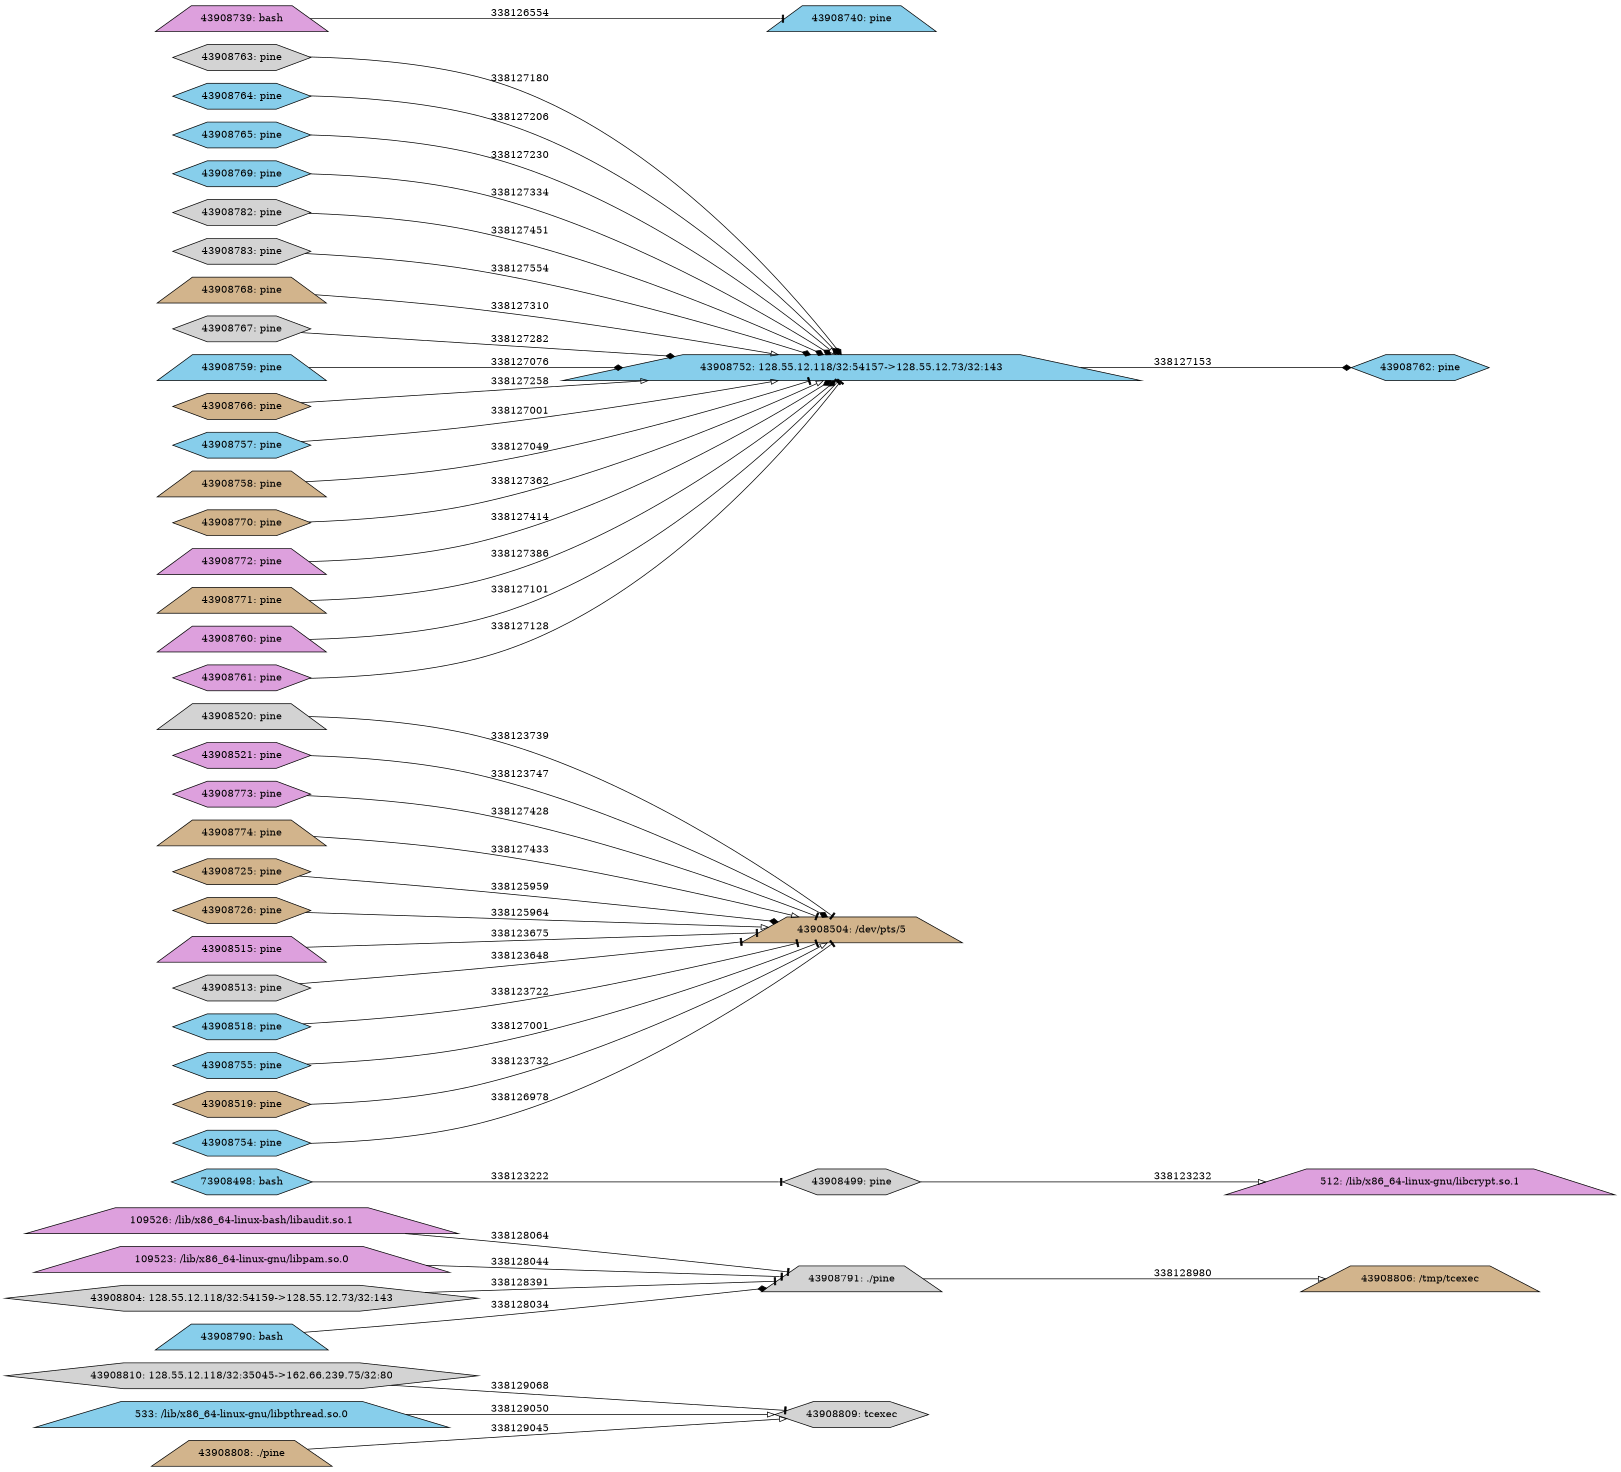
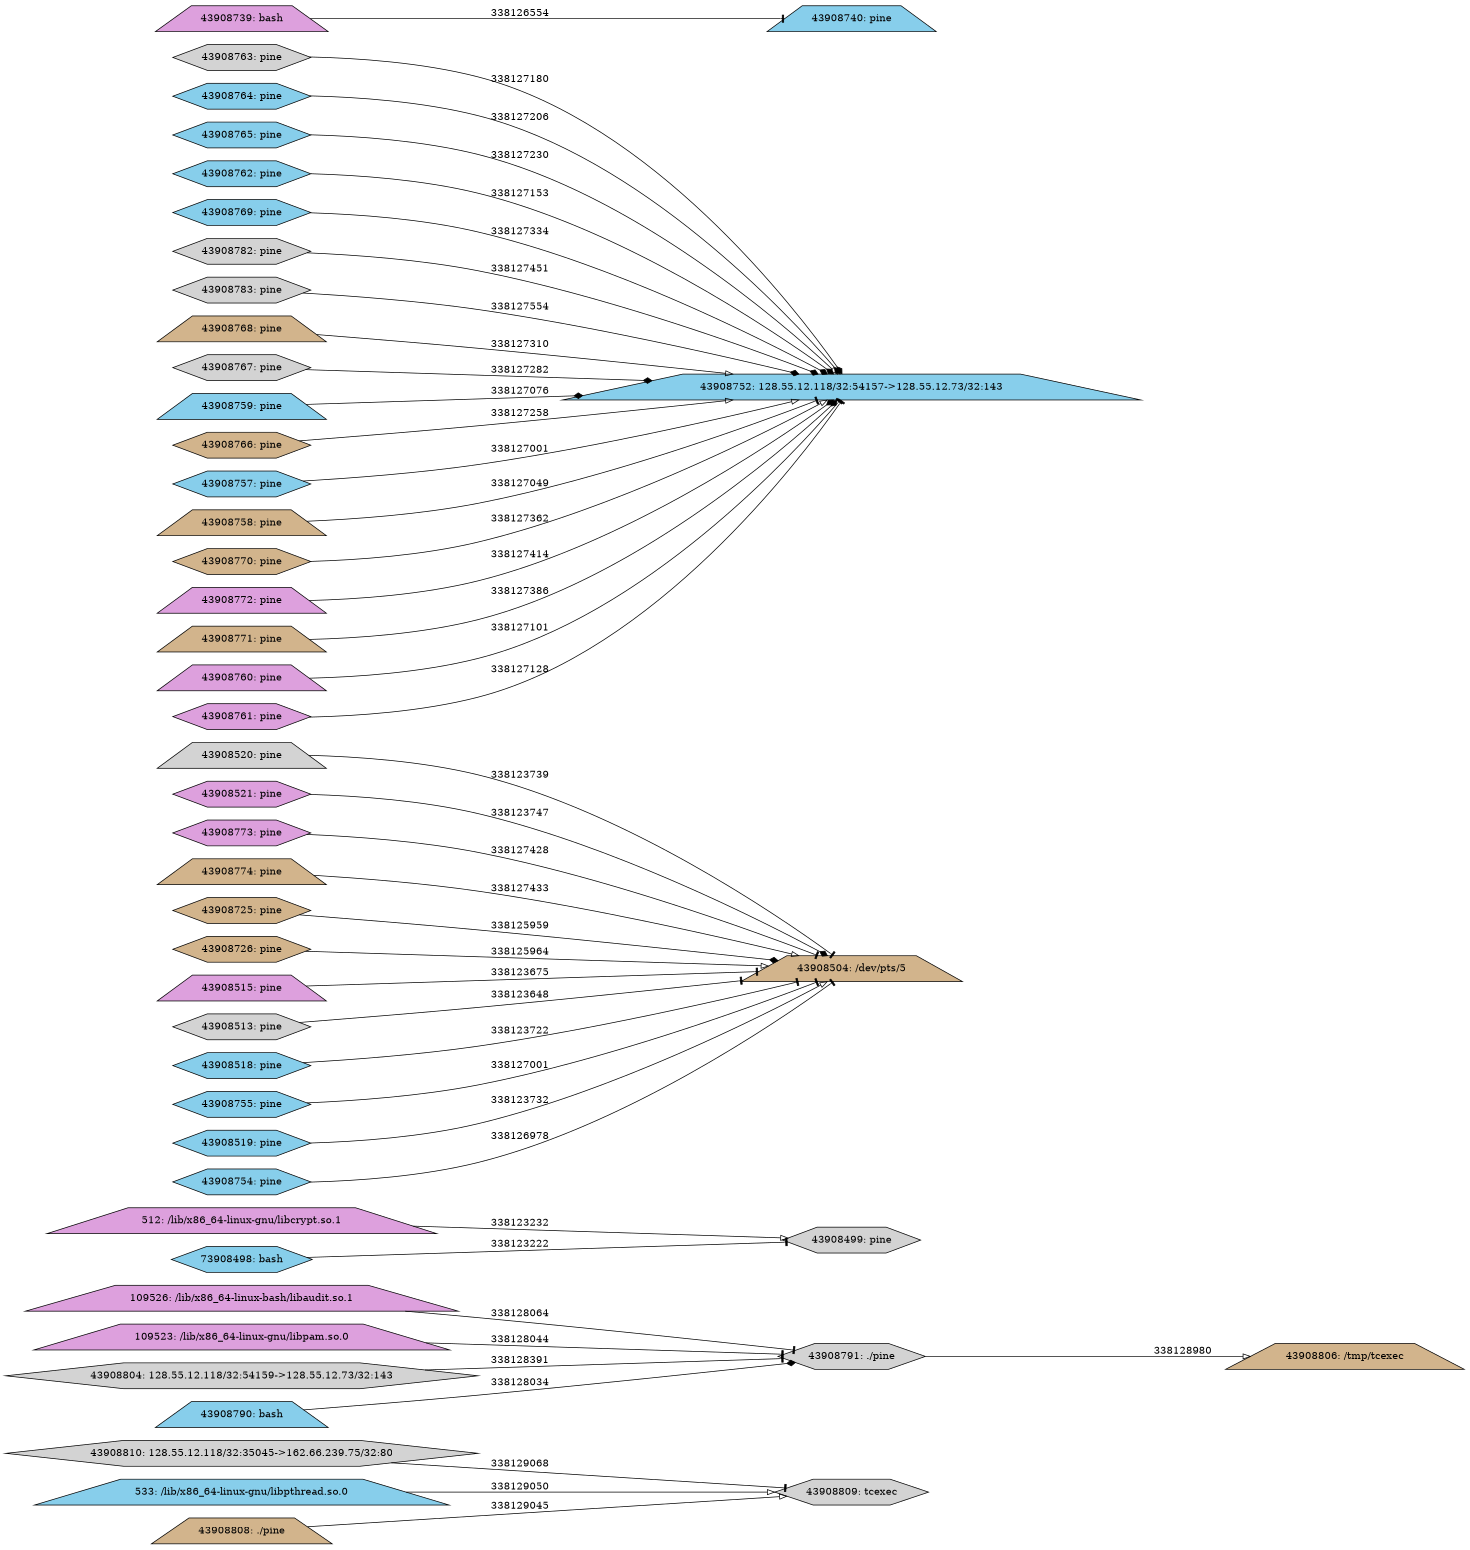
(1212, 368) -> (584, 229)
(242, 1104) -> (242, 1143)
(1090, 1182) -> (597, 1232)
(852, 1279) -> (852, 1356)
